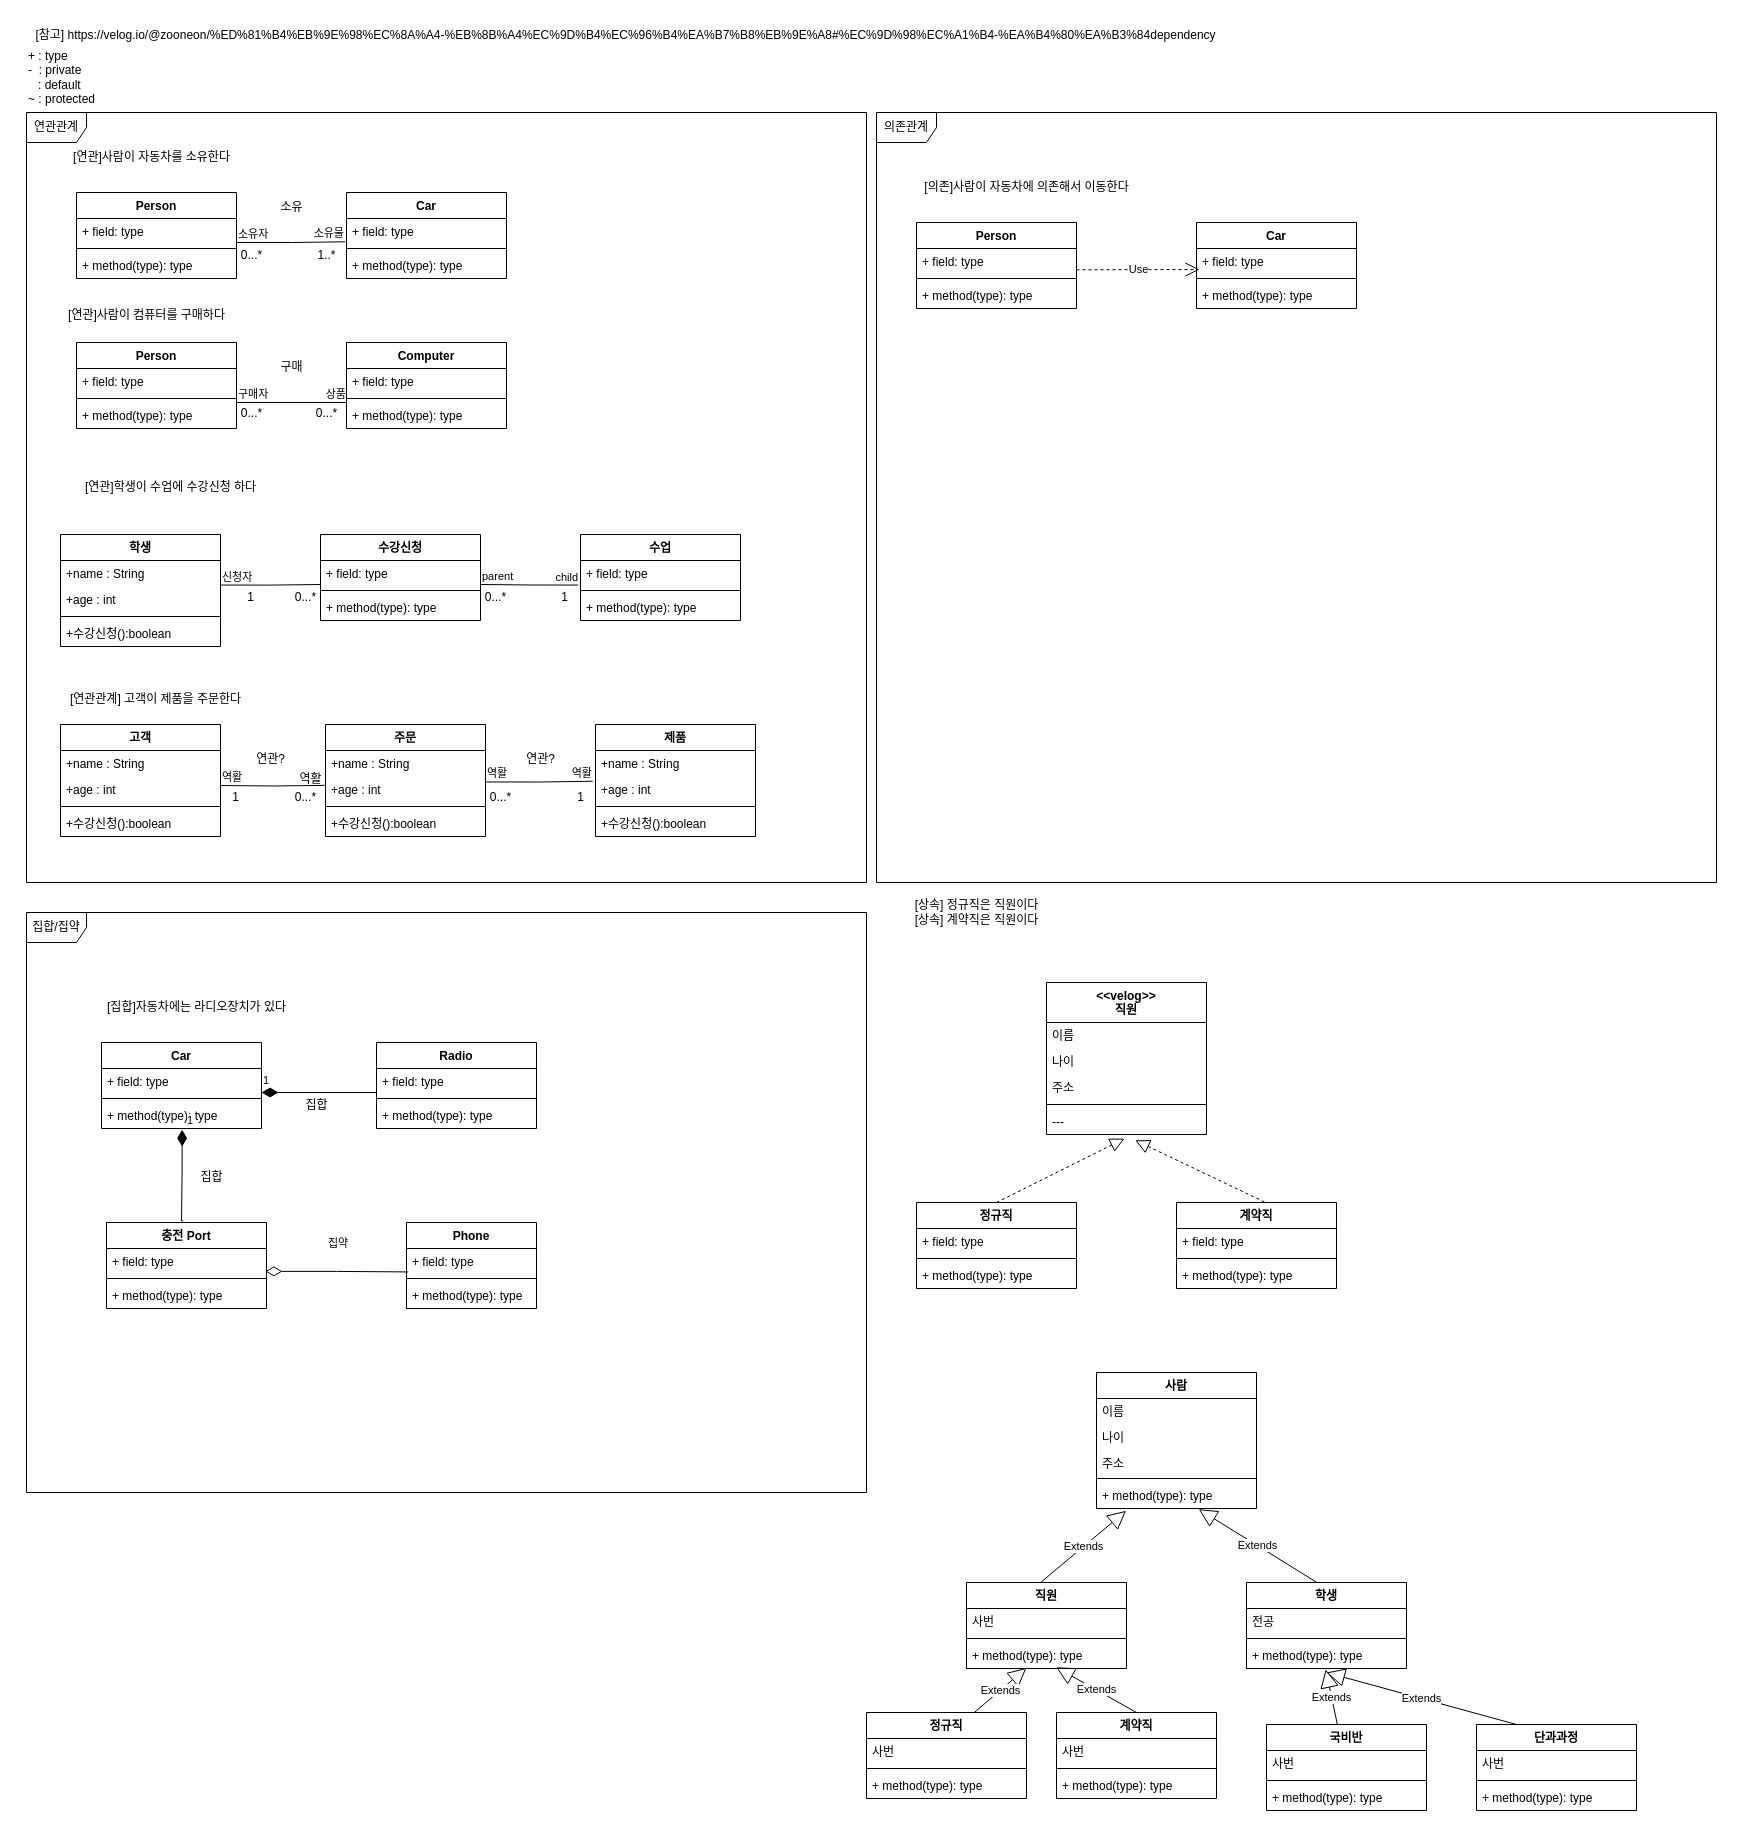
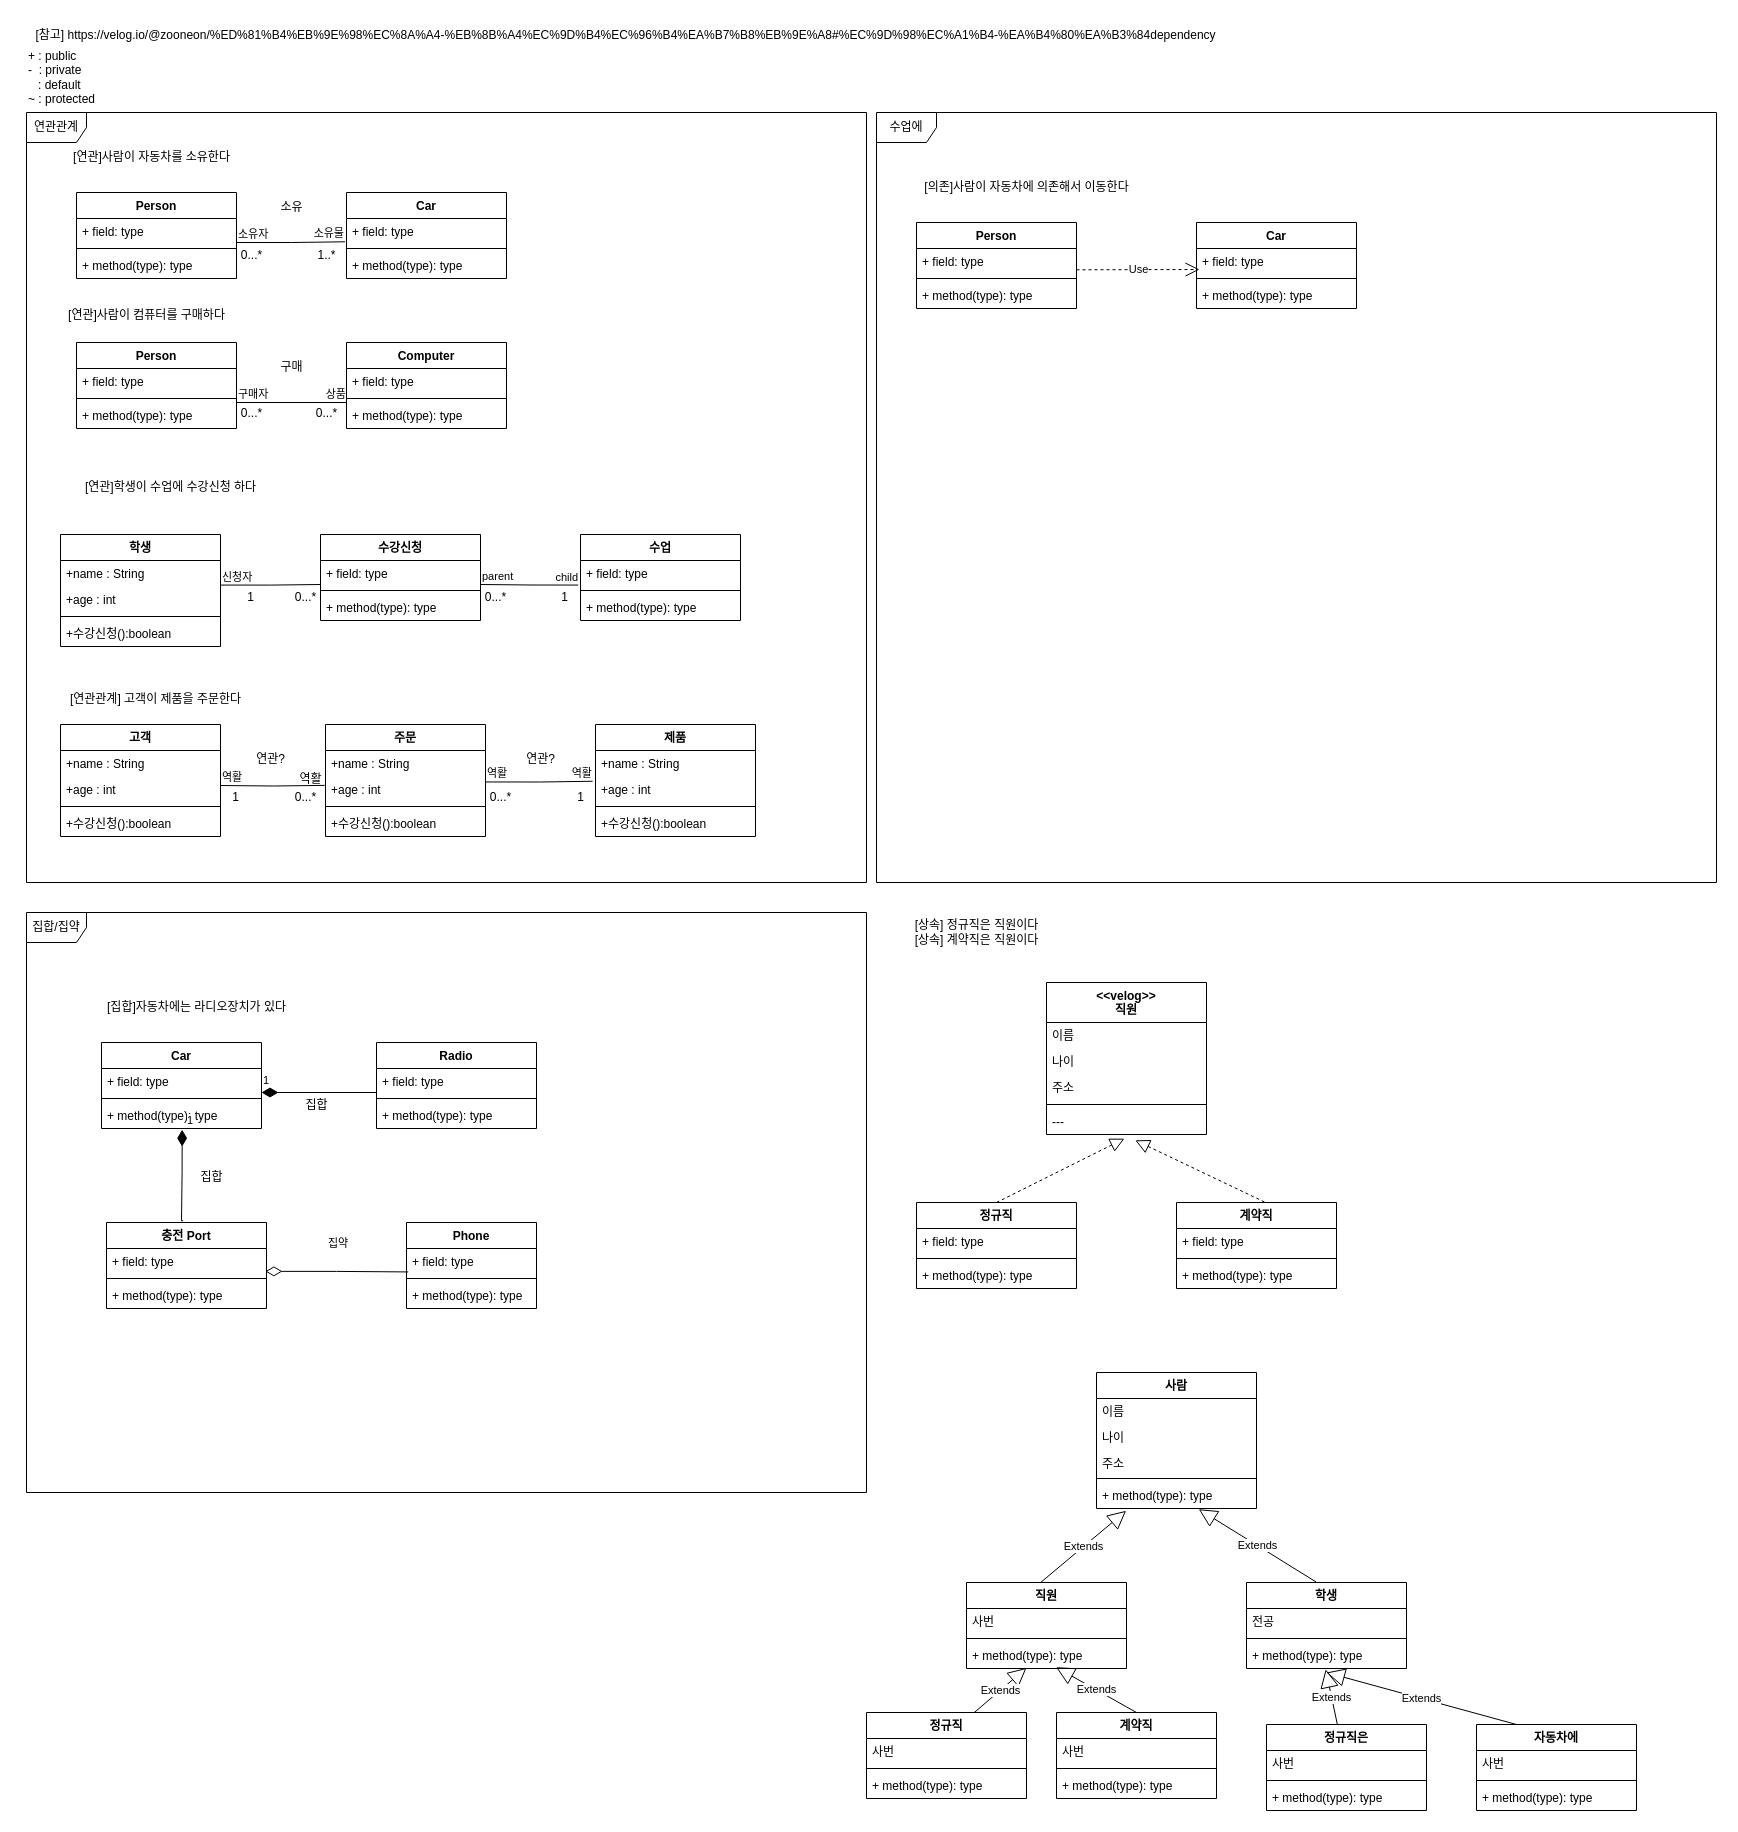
(68, 78) -> (68, 78)
(907, 128) -> (907, 128)
(977, 913) -> (977, 933)
(1347, 1739) -> (1347, 1739)
(1557, 1739) -> (1557, 1739)
